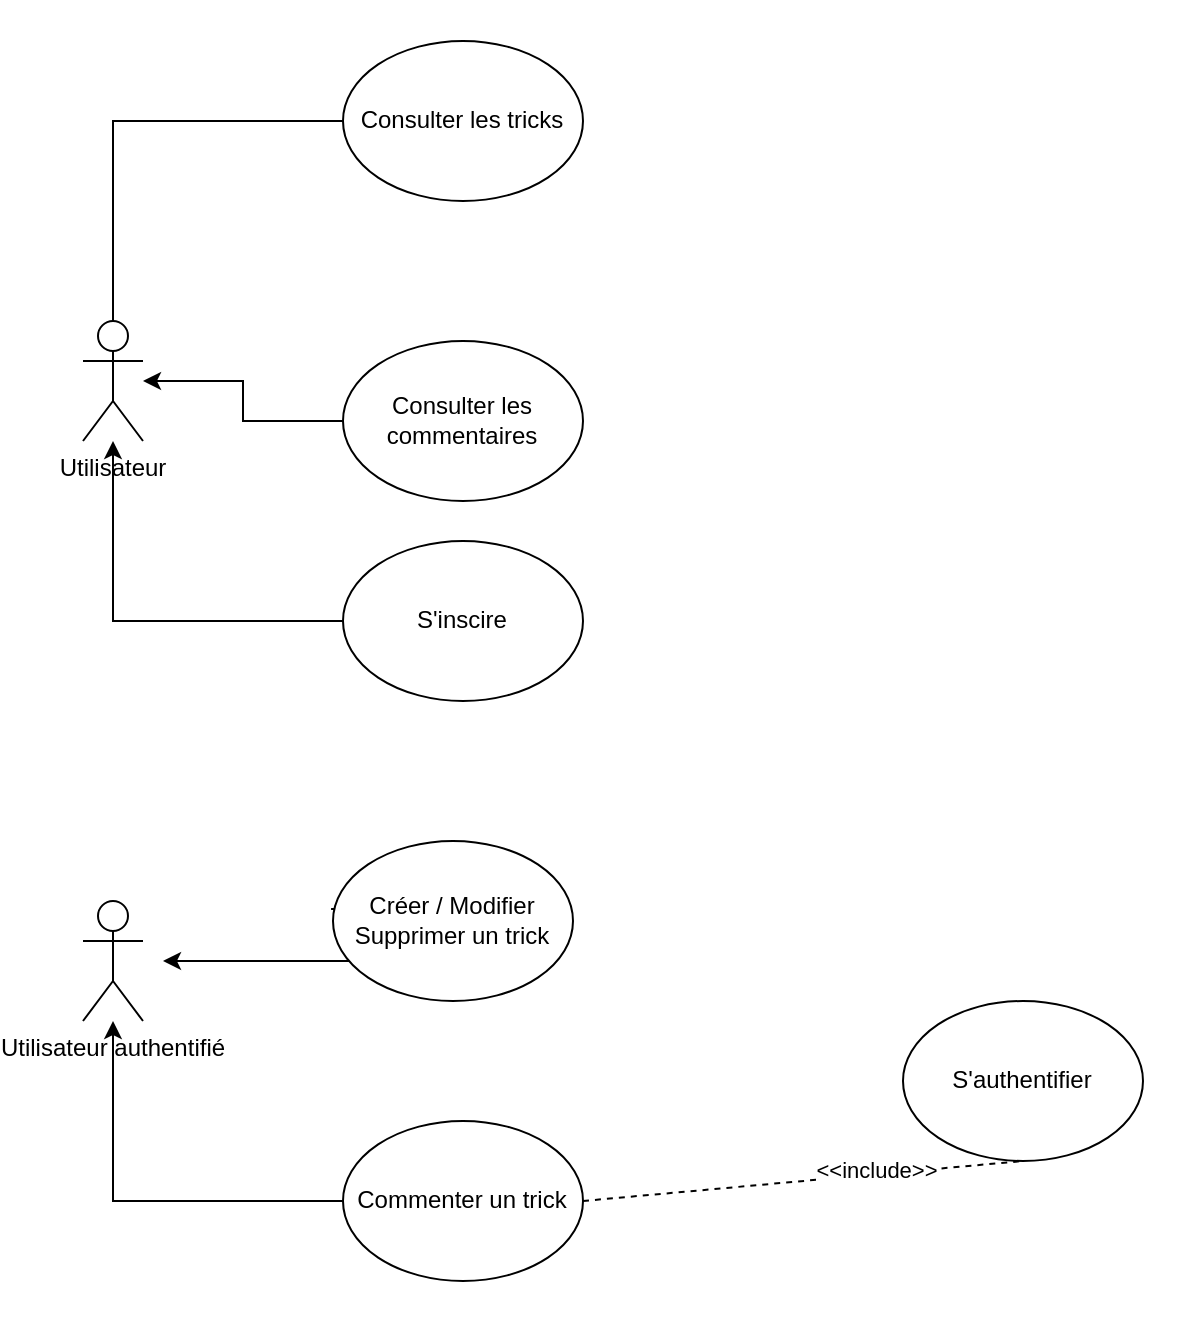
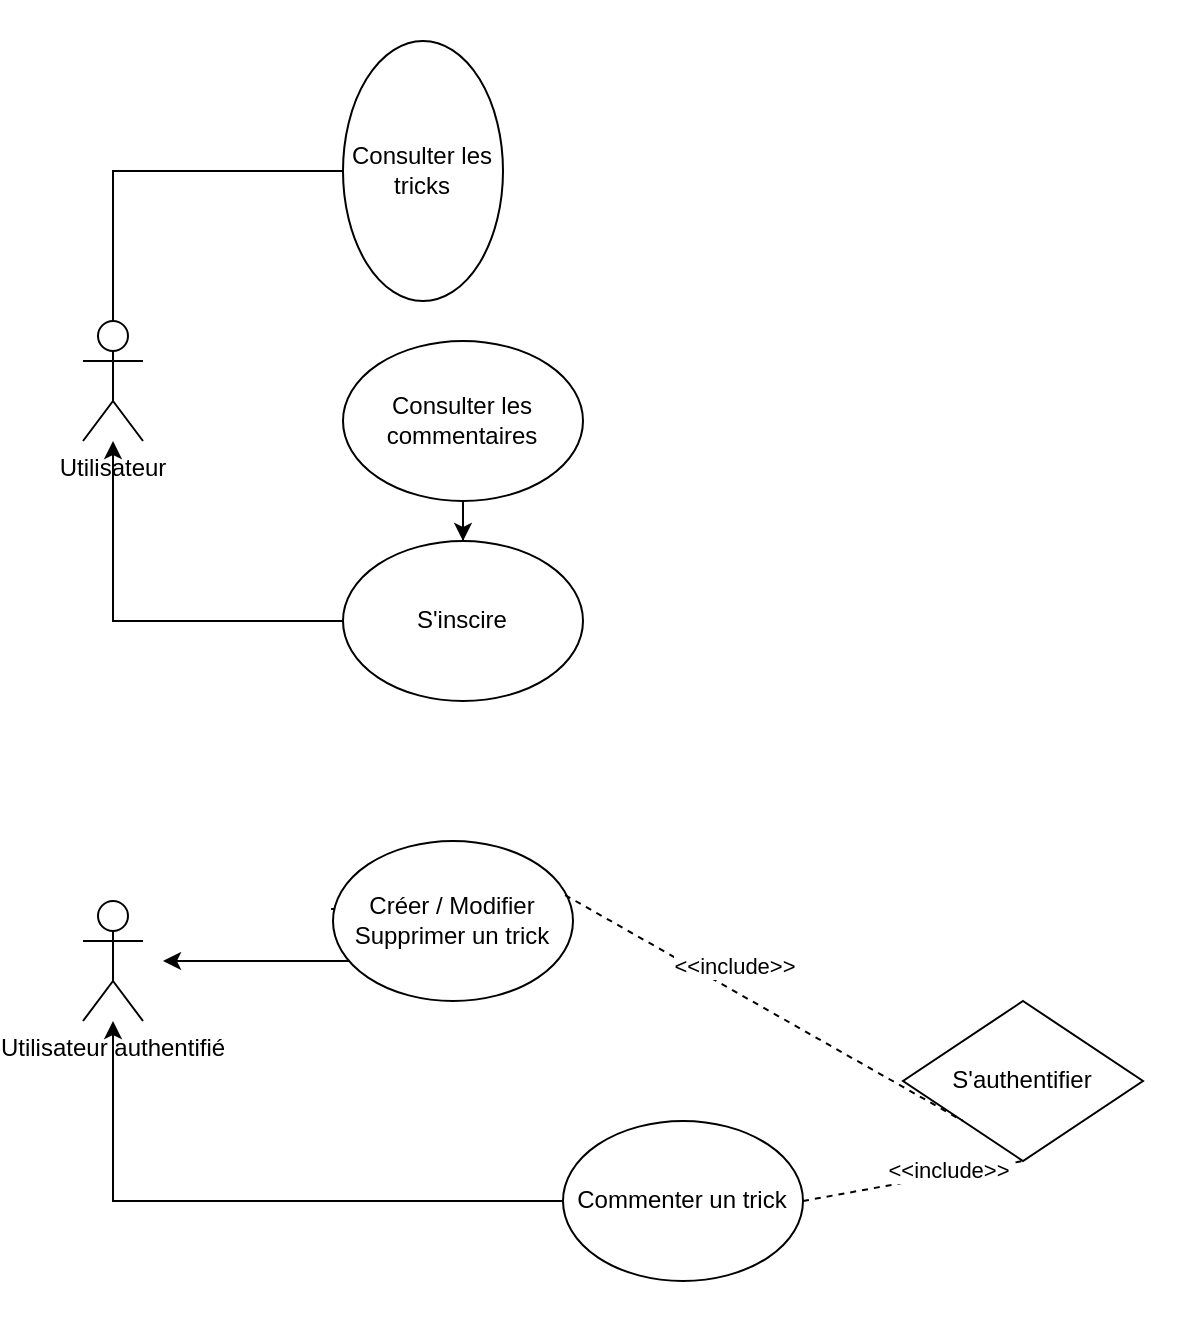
(463, 121) -> (423, 171)
(243, 408) -> (463, 528)
none -> (764, 1008)
(1023, 1081) -> (1023, 1081)
(463, 1201) -> (683, 1201)
